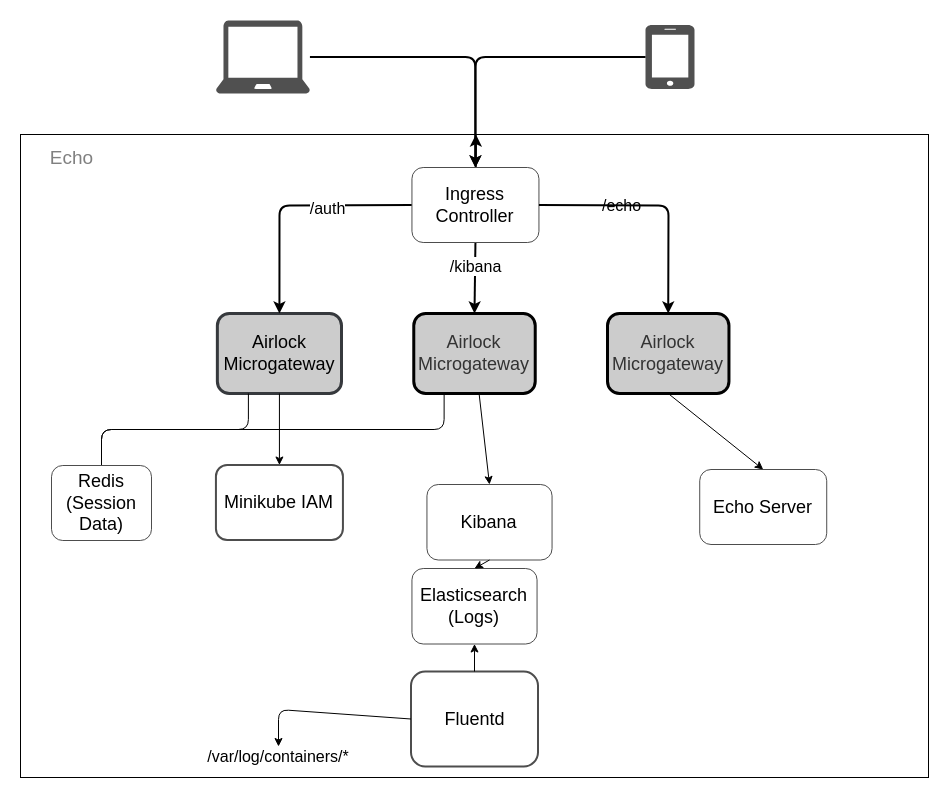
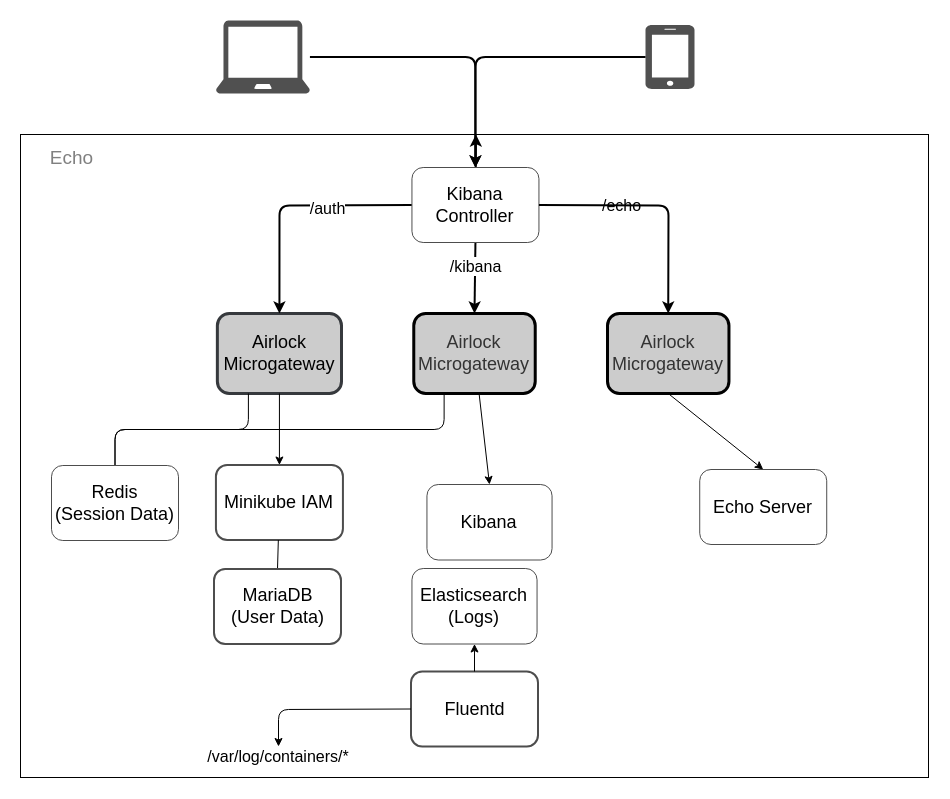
(475, 206) -> (475, 206)
(102, 503) -> (115, 503)
none -> (278, 555)
(485, 563) -> none
none -> (278, 607)
(475, 719) -> (475, 709)
